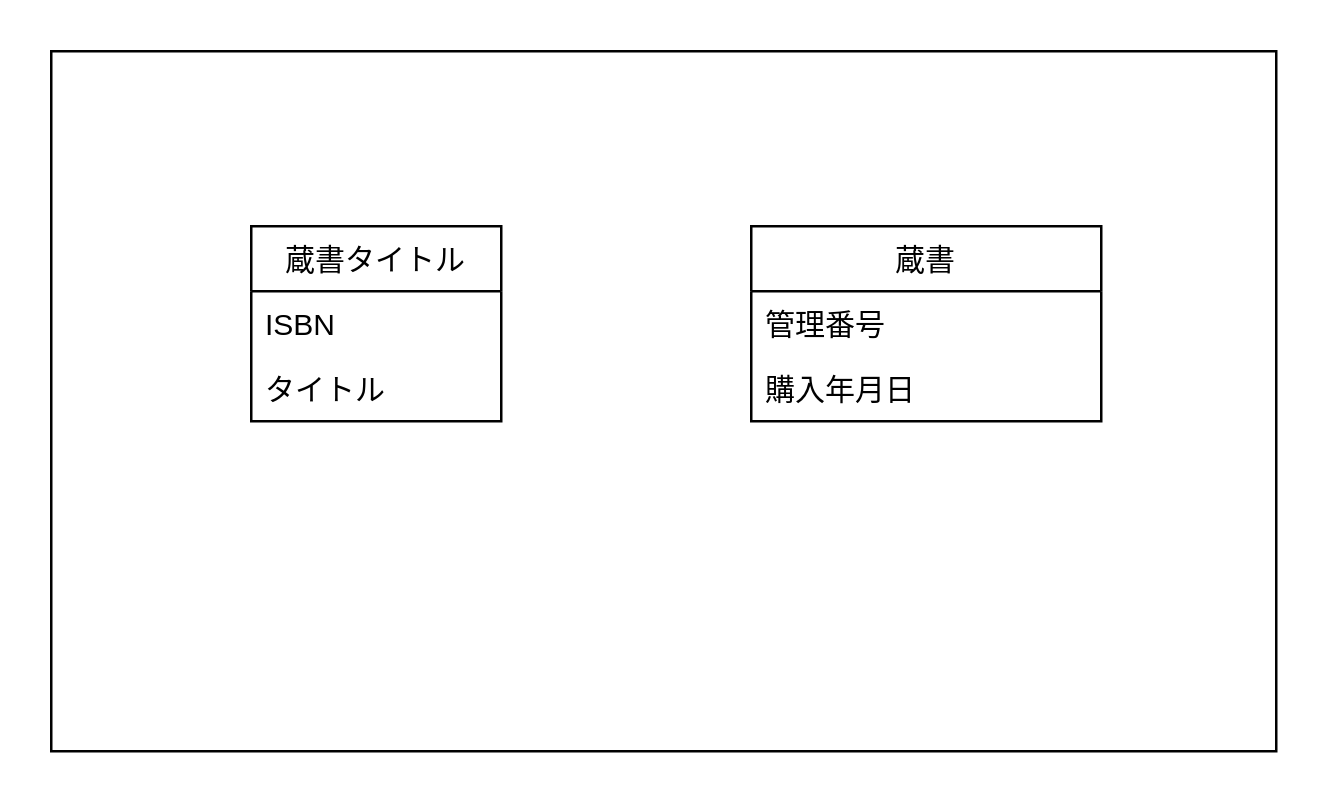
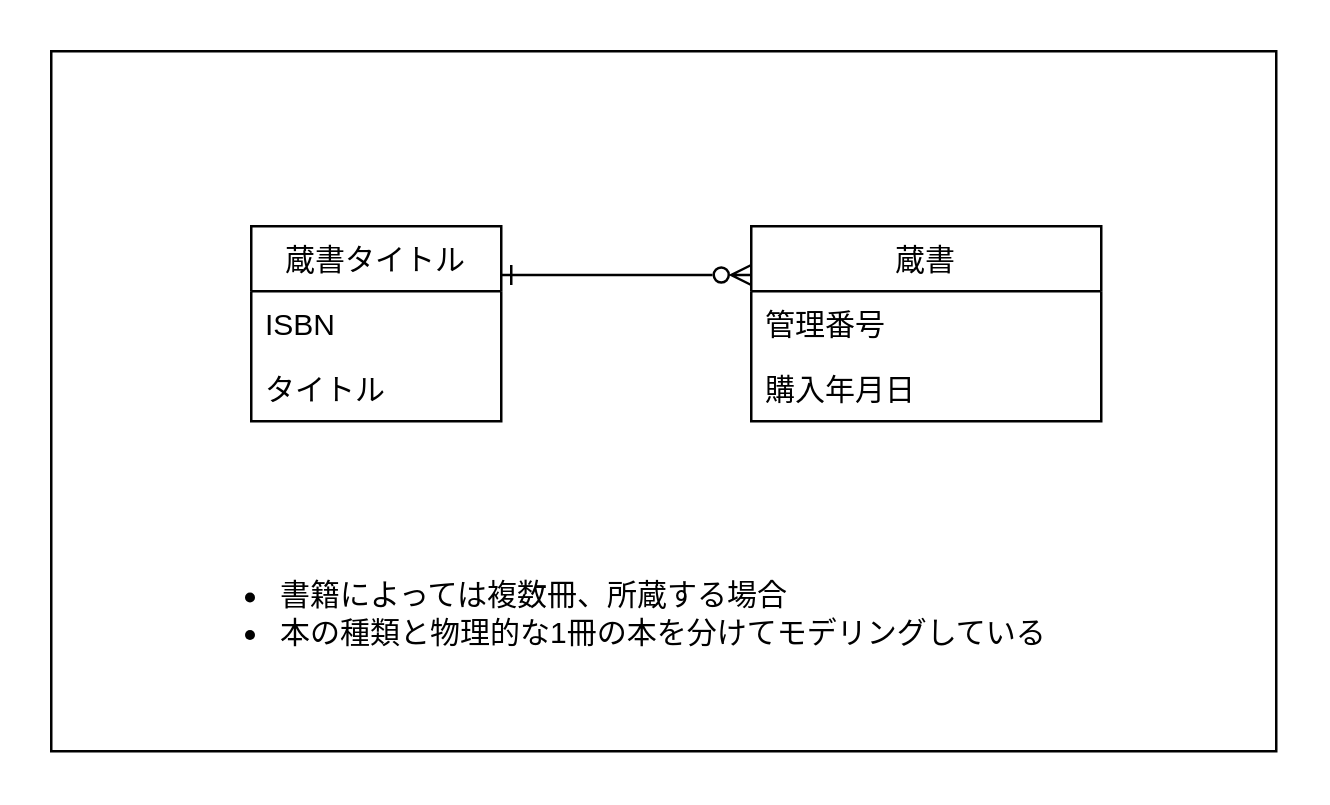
none -> (609, 275)
none -> (689, 614)
